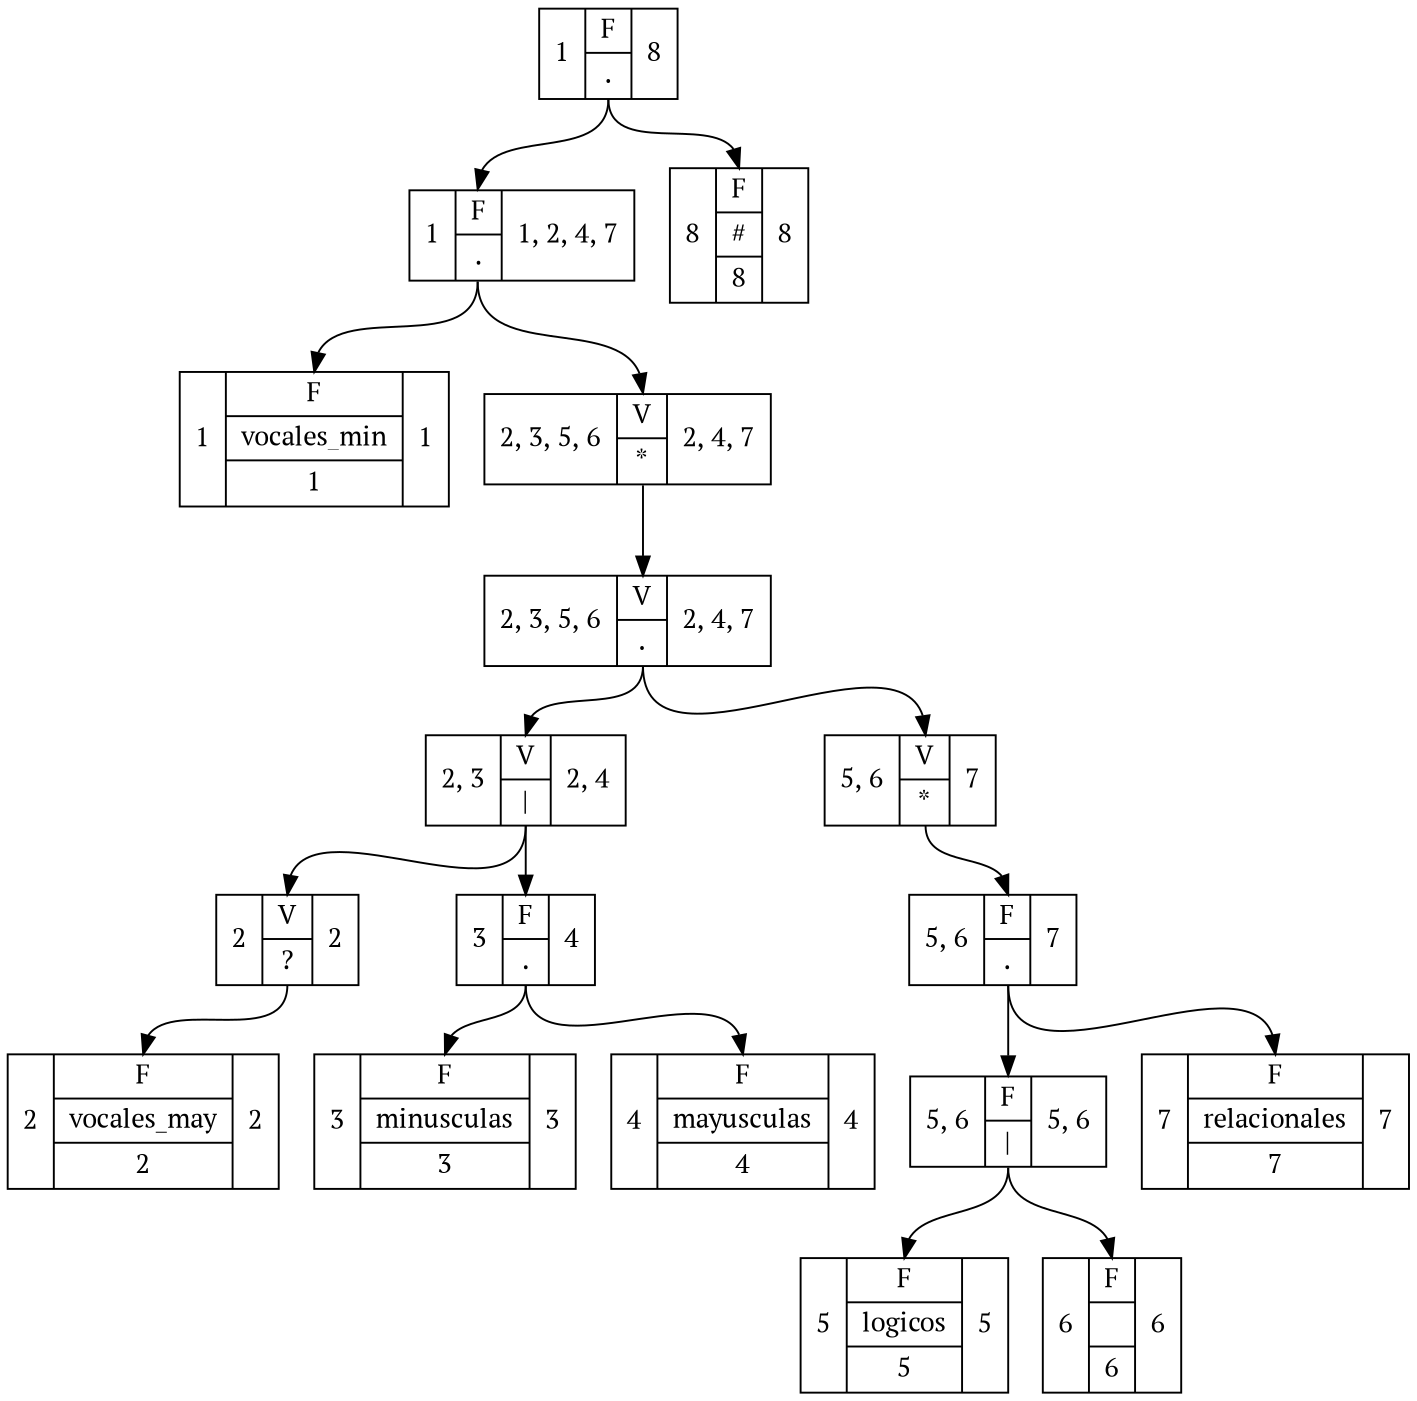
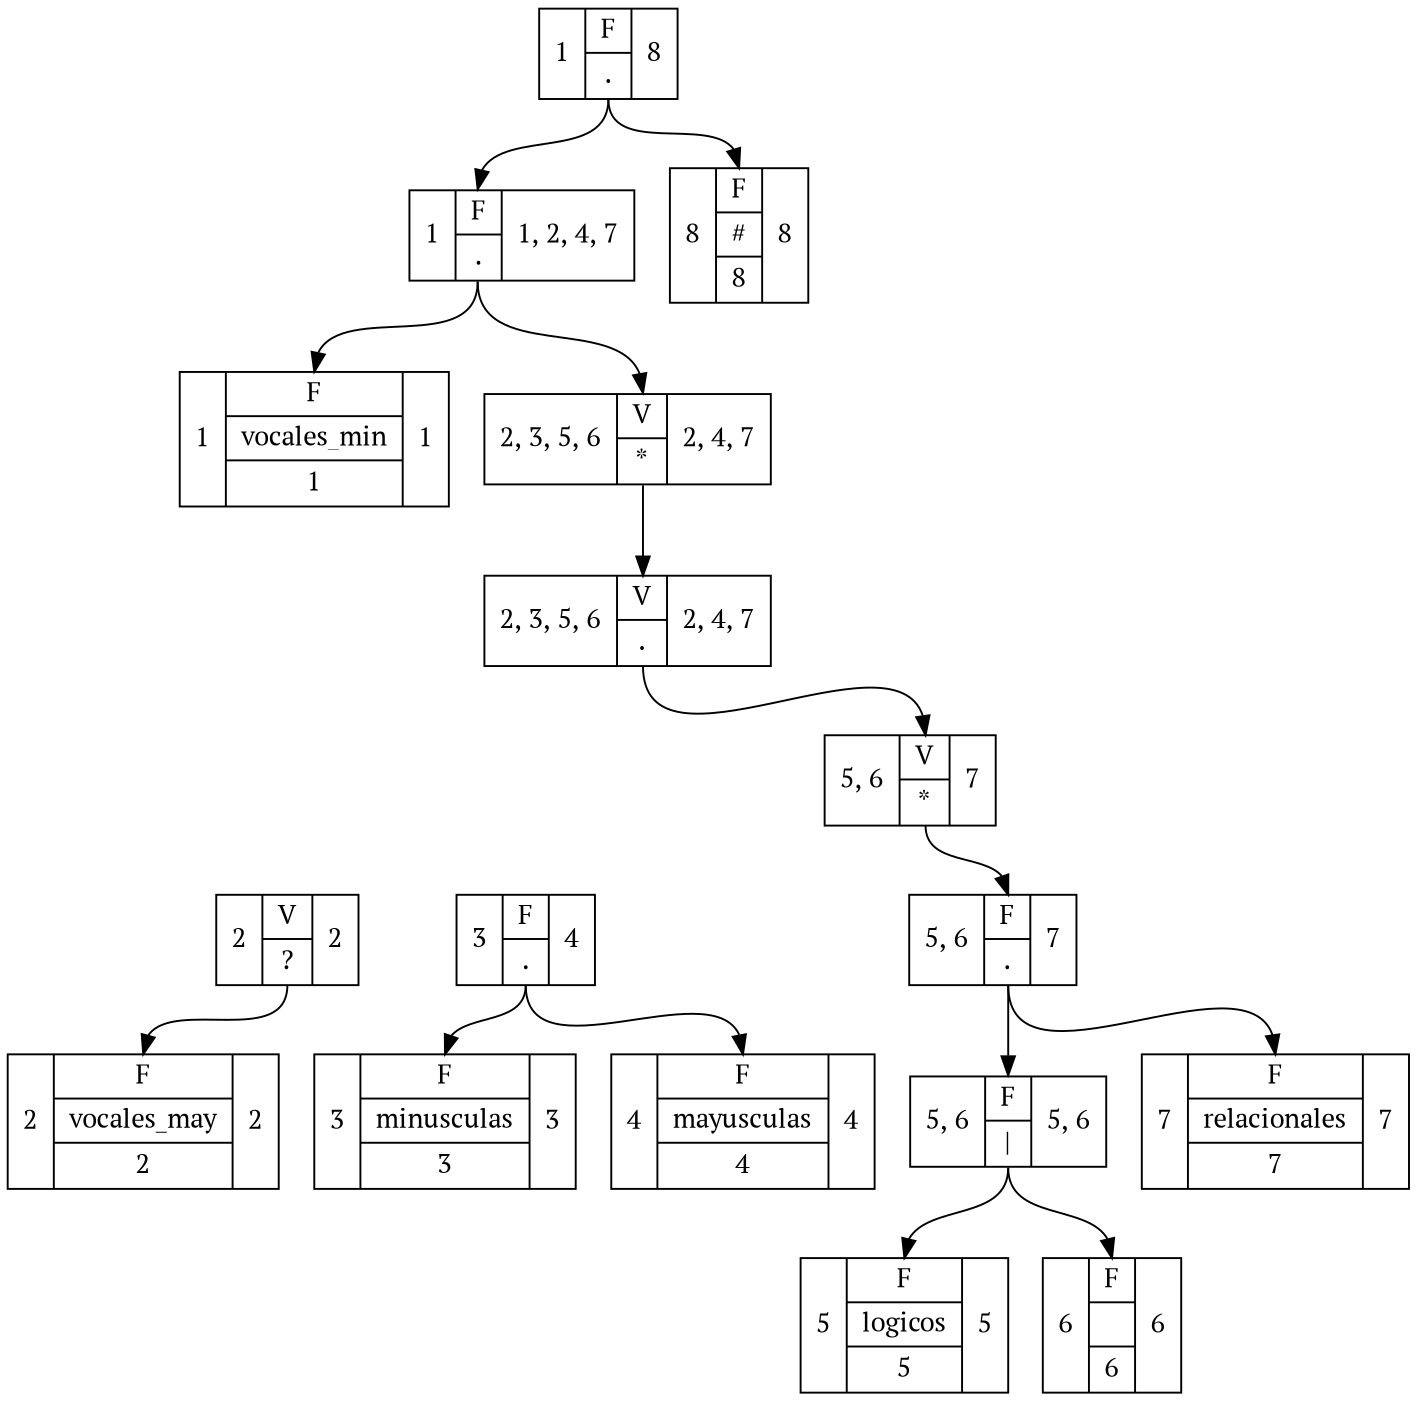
(526, 780) -> none
